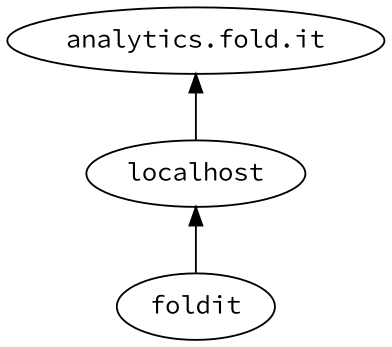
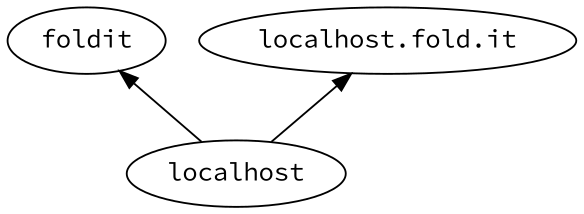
(196, 41) -> (388, 41)
(196, 249) -> (168, 113)
